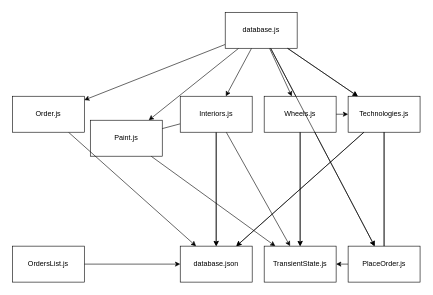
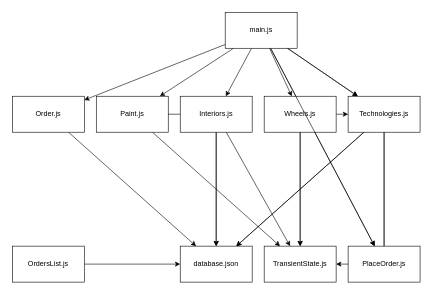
(261, 30) -> (261, 30)
(126, 138) -> (132, 114)
